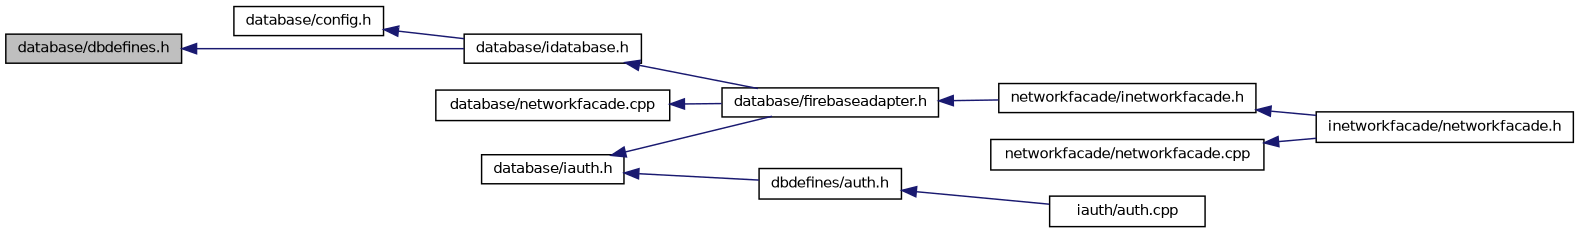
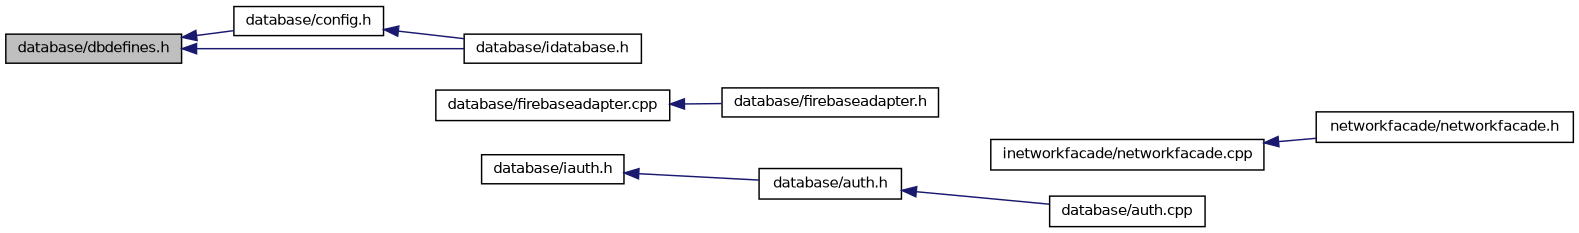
none -> (215, 33)
(699, 77) -> none
(1127, 98) -> none
(553, 105) -> (553, 105)
(1445, 127) -> (1445, 127)
(699, 134) -> none
(1127, 155) -> (1127, 155)
(830, 184) -> (830, 184)
(1127, 211) -> (1127, 211)
